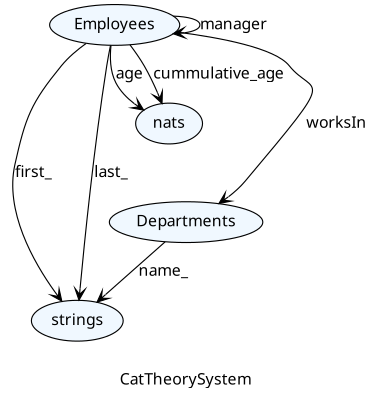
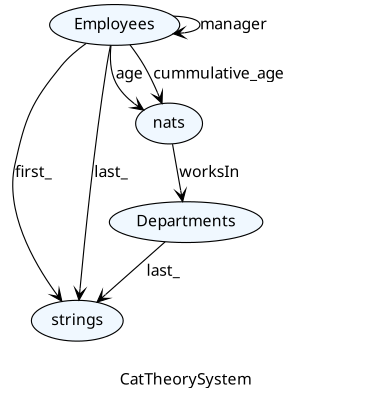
(308, 83) -> (177, 167)
(163, 271) -> (163, 271)
